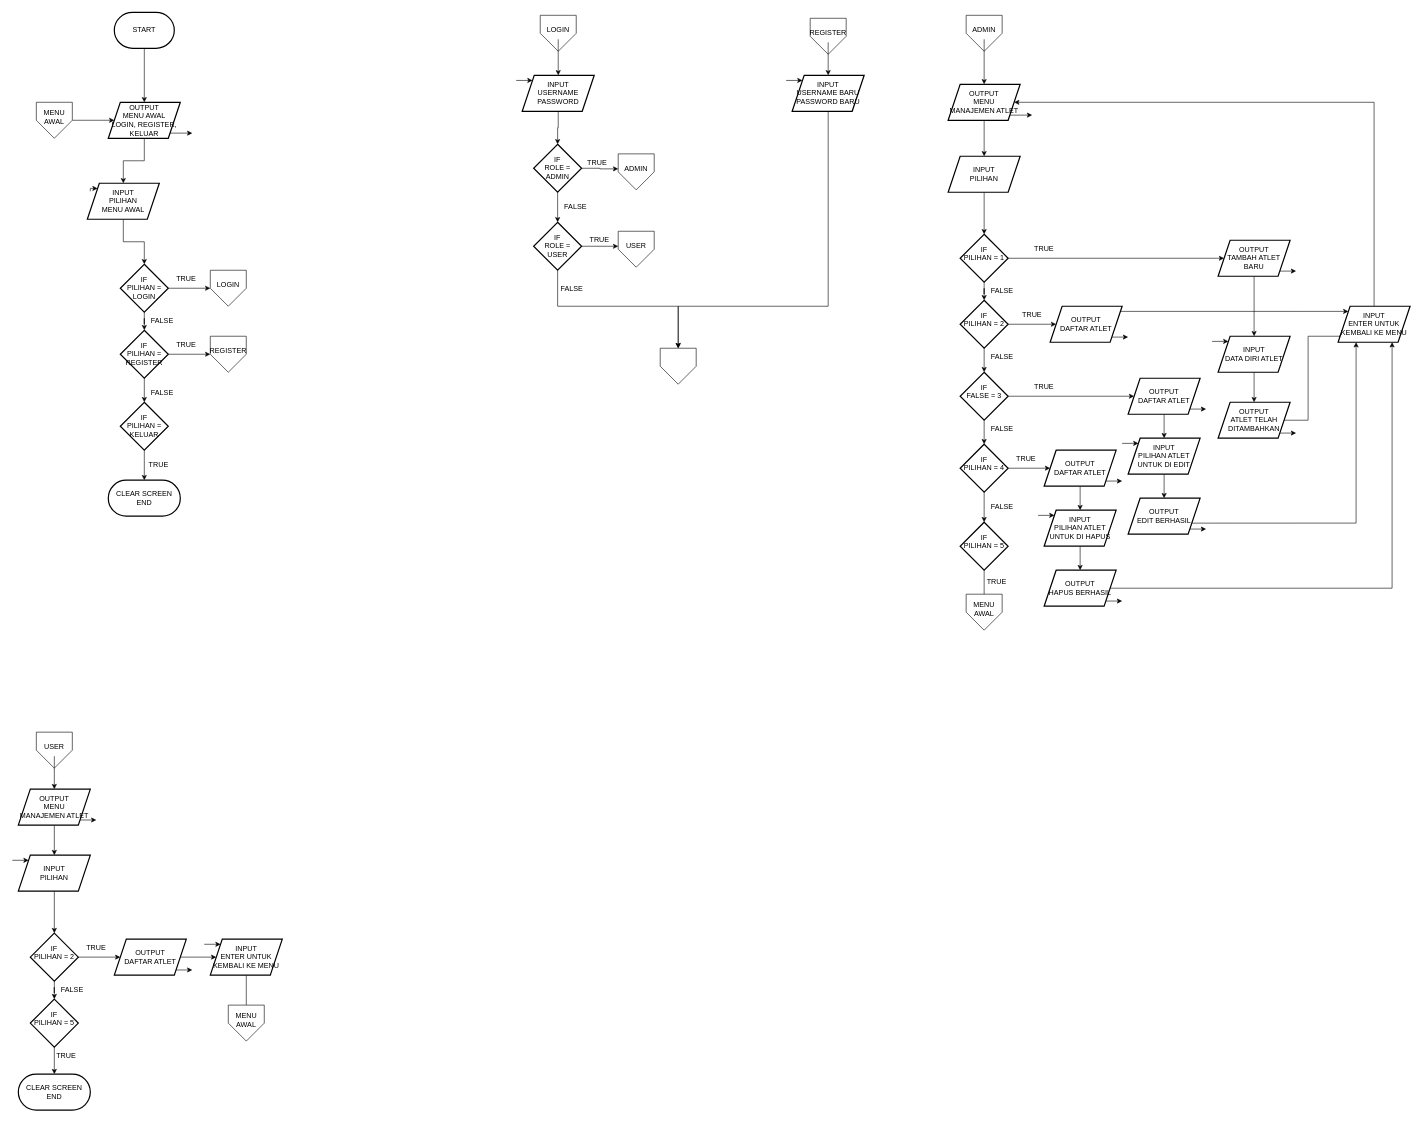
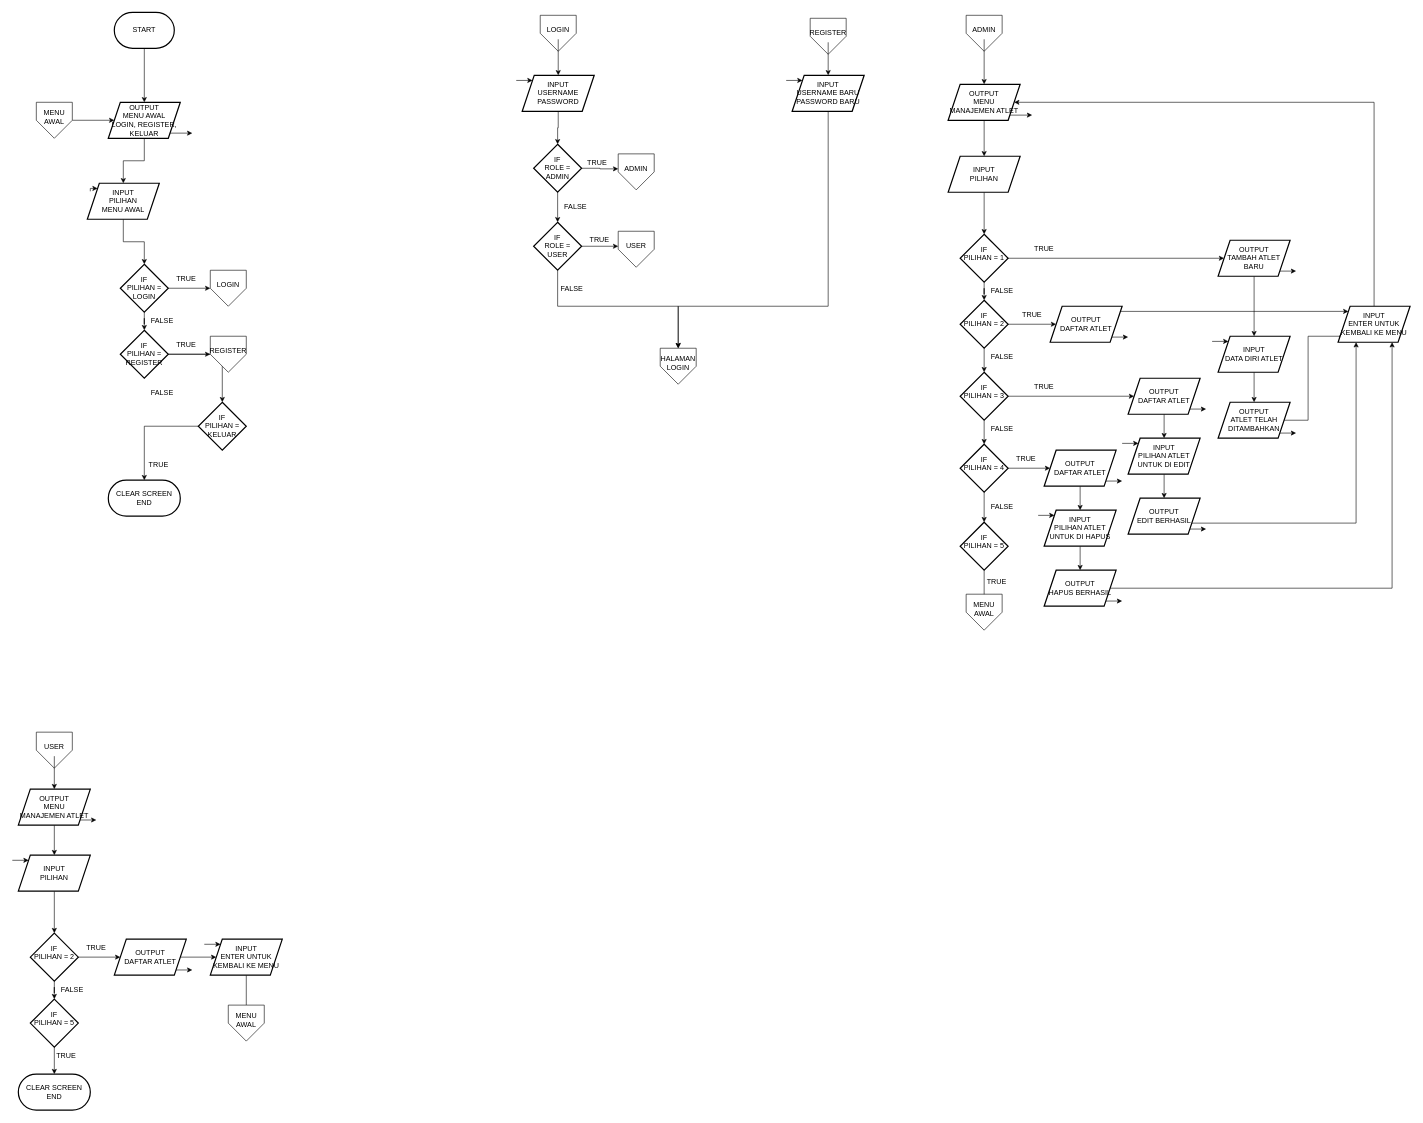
none -> (678, 363)
(984, 396) -> (984, 396)
(144, 426) -> (222, 426)
